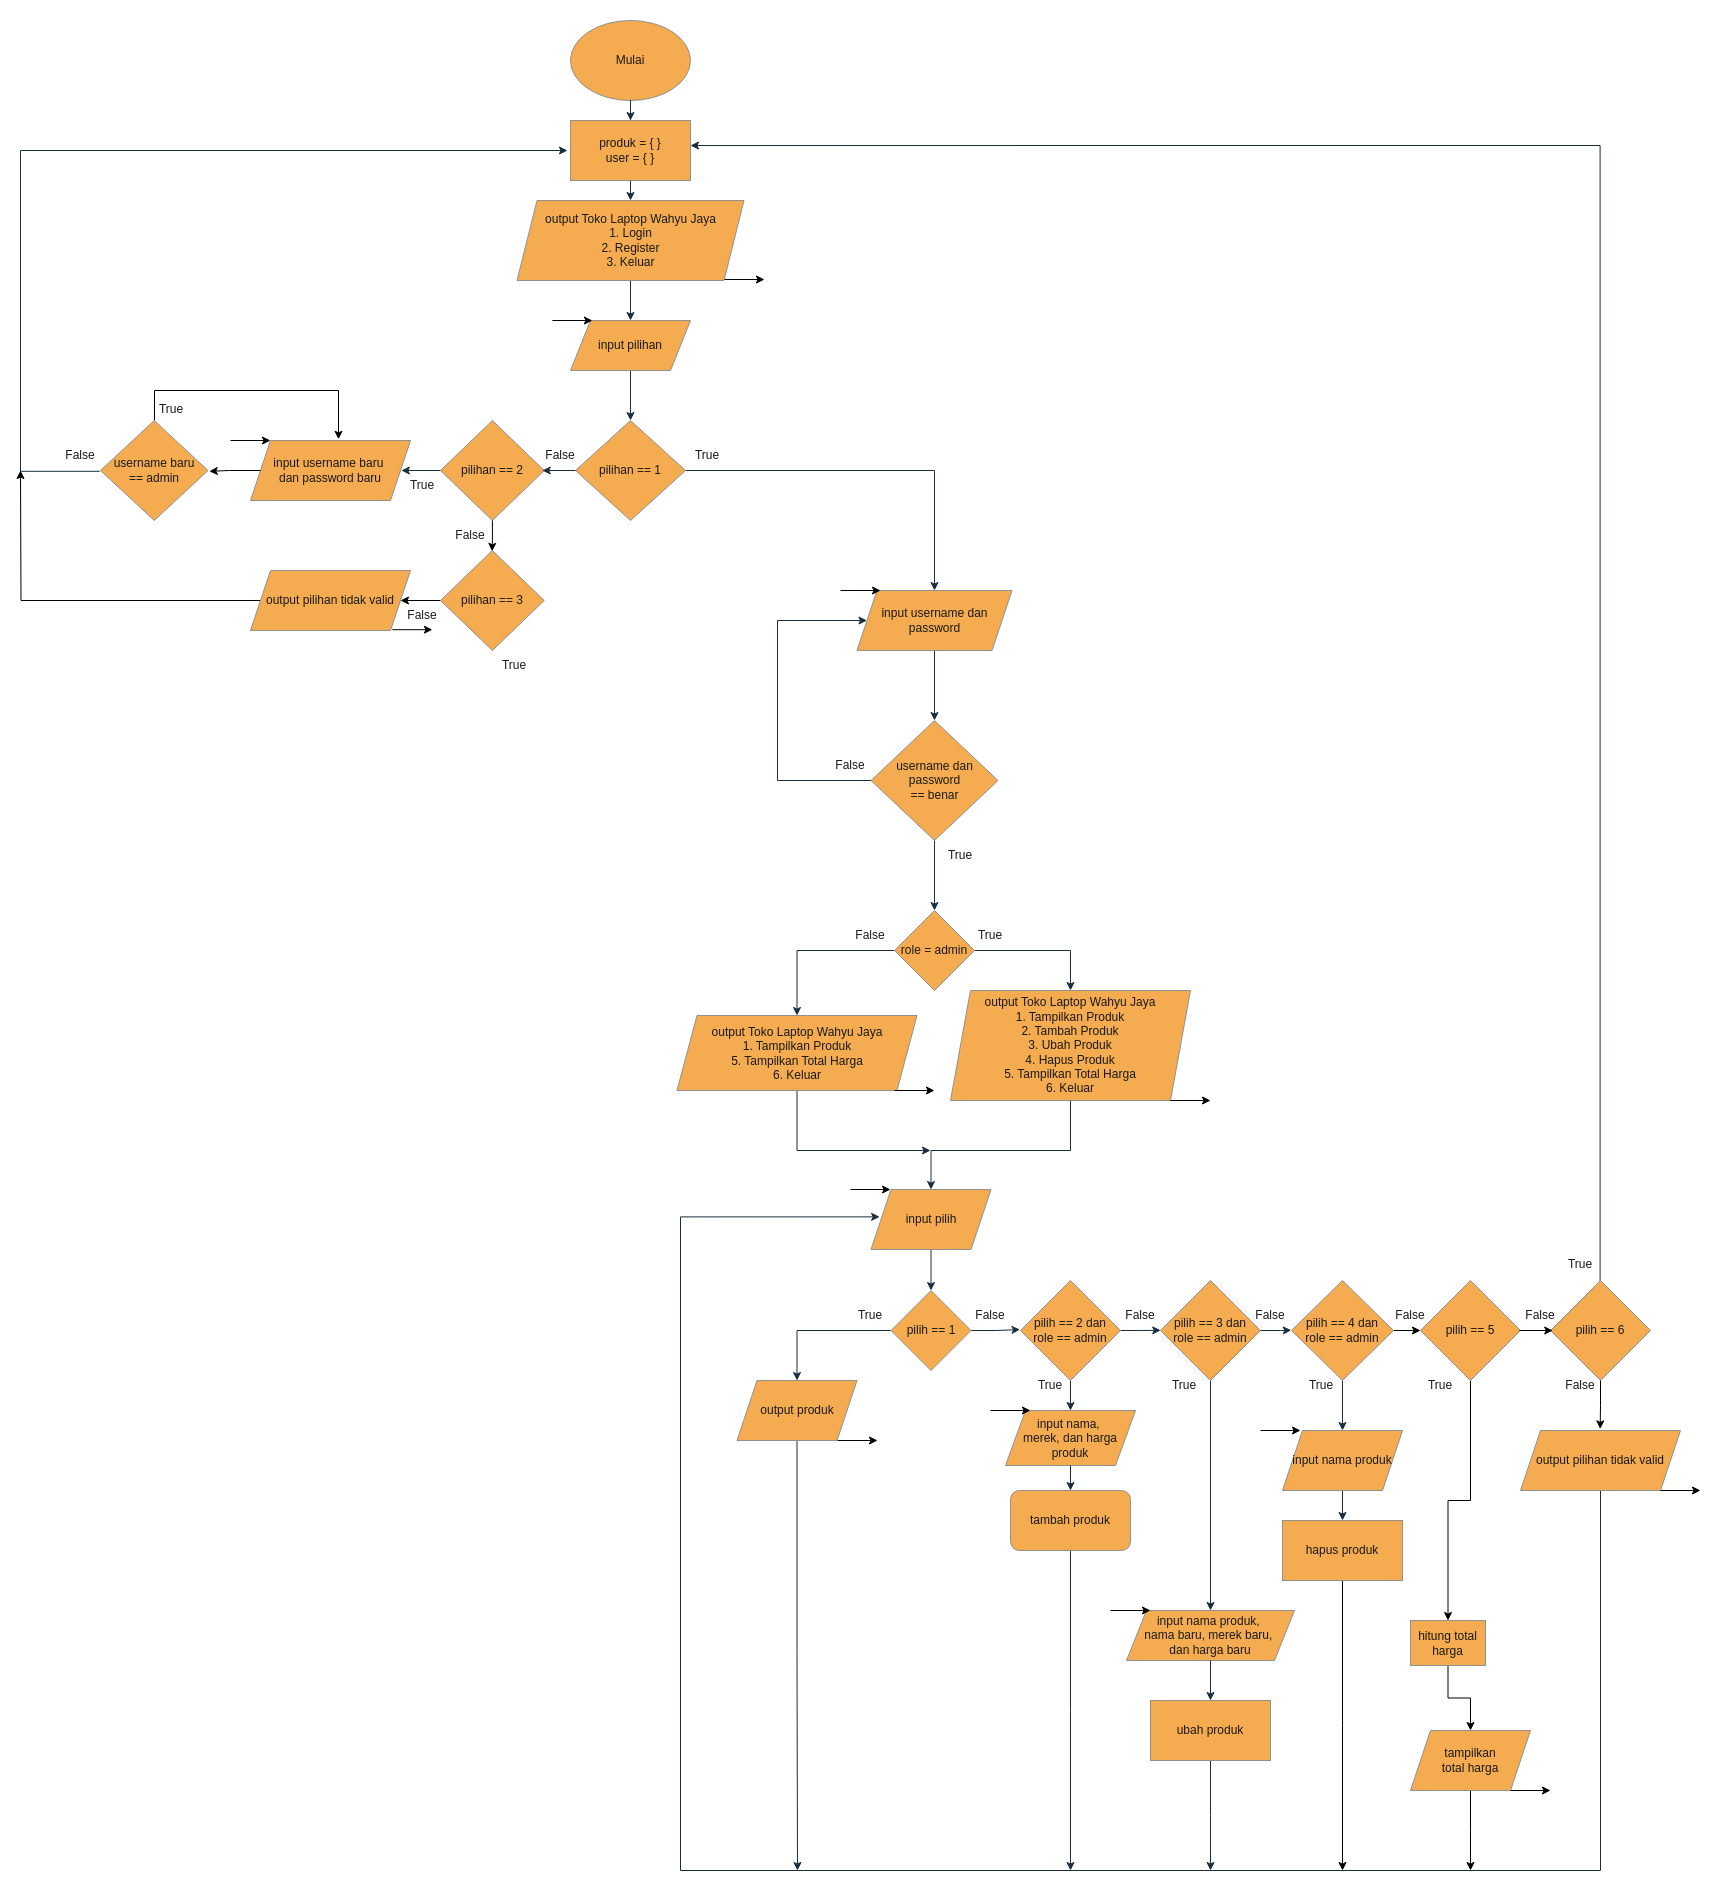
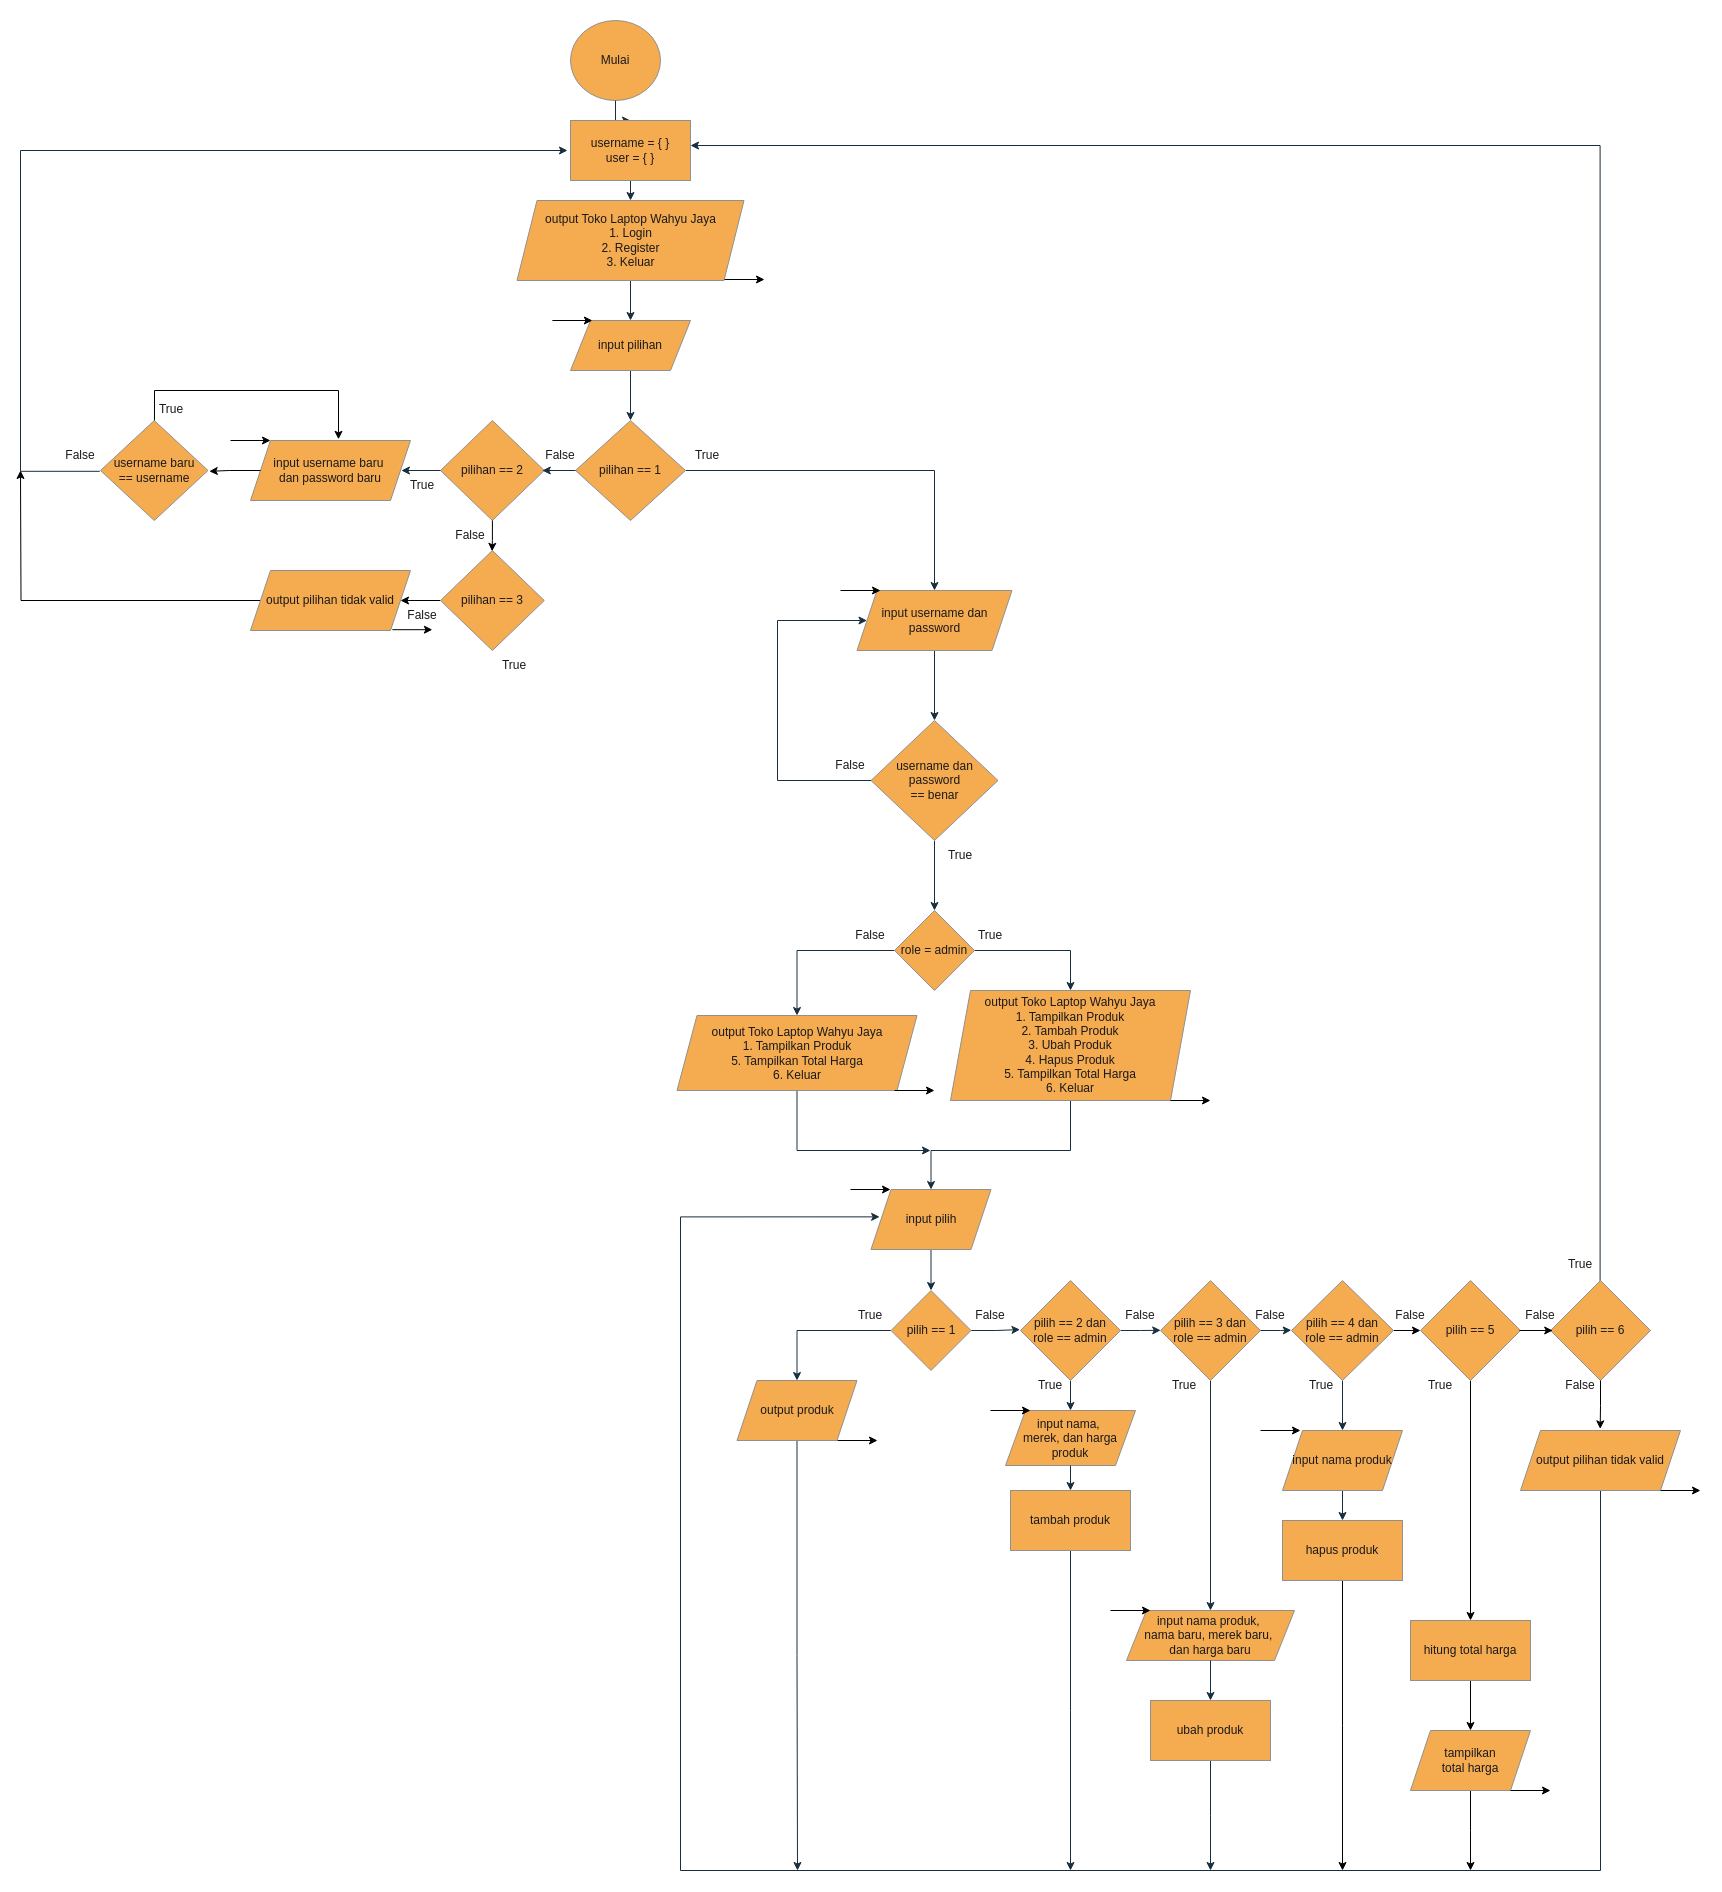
(631, 61) -> (616, 61)
(631, 151) -> (631, 151)
(155, 471) -> (155, 471)
(1071, 1521) -> (1071, 1521)
(1448, 1643) -> (1471, 1651)
